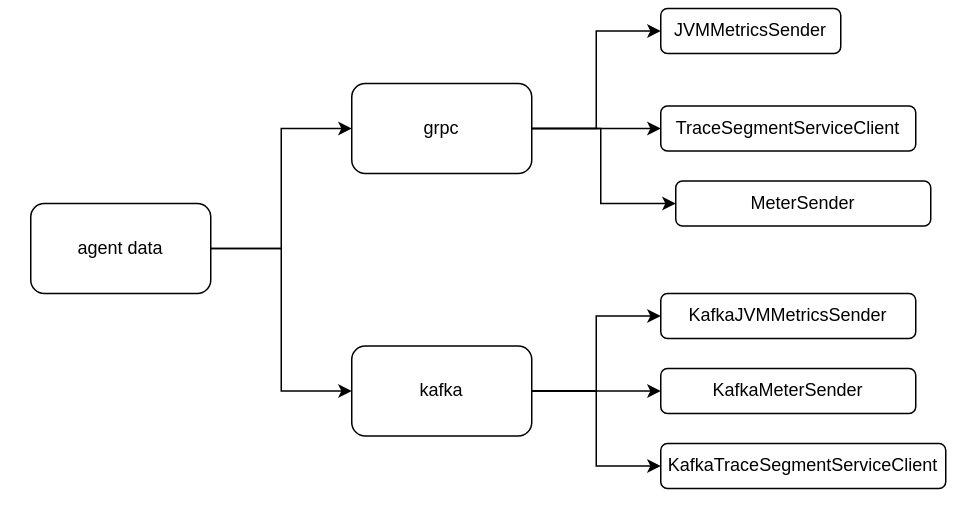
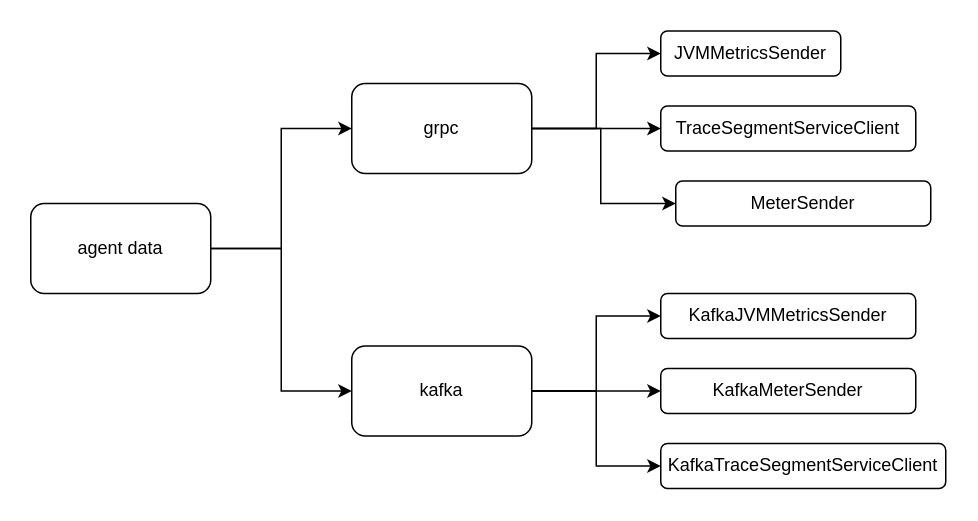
(751, 31) -> (751, 53)
